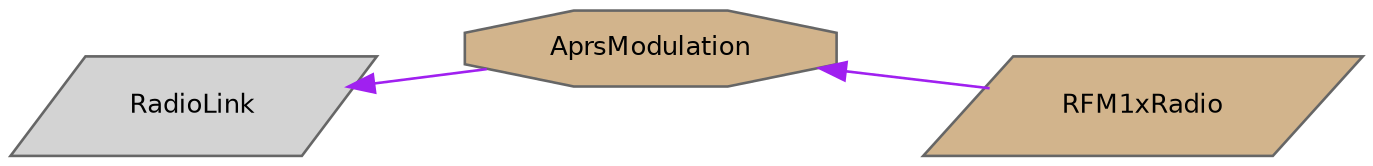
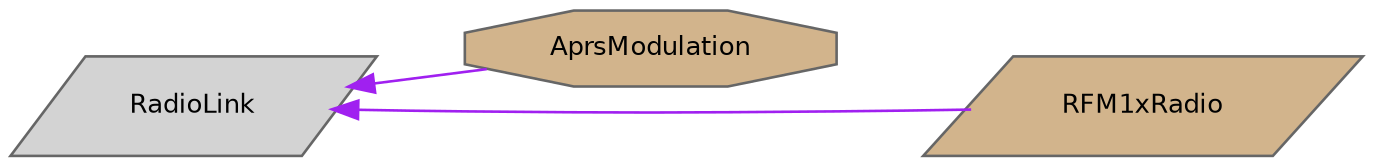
(918, 80) -> (665, 112)
